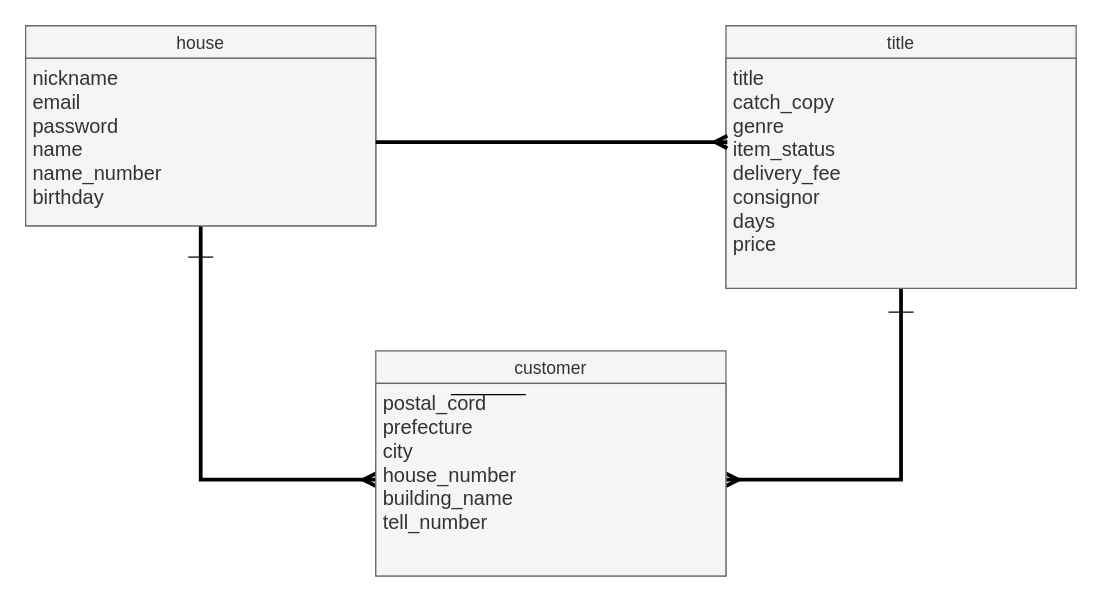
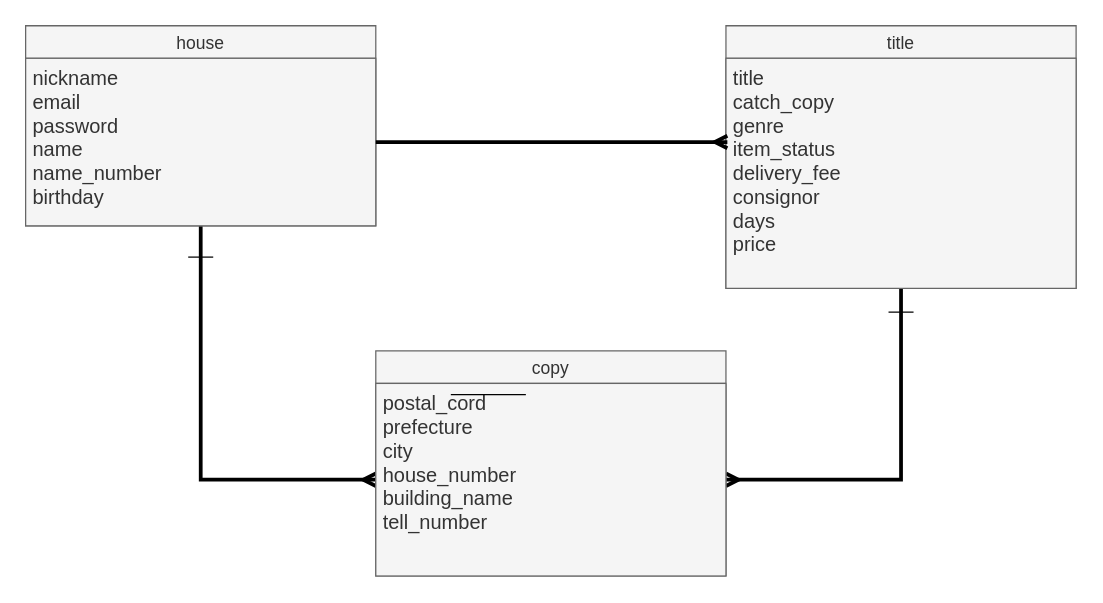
(550, 368) -> (550, 368)
